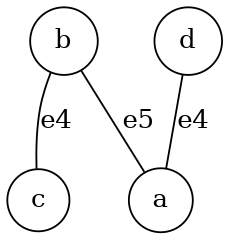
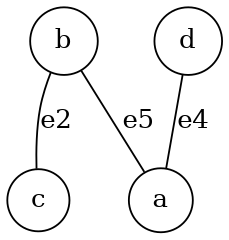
(57, 121) -> (57, 121)
